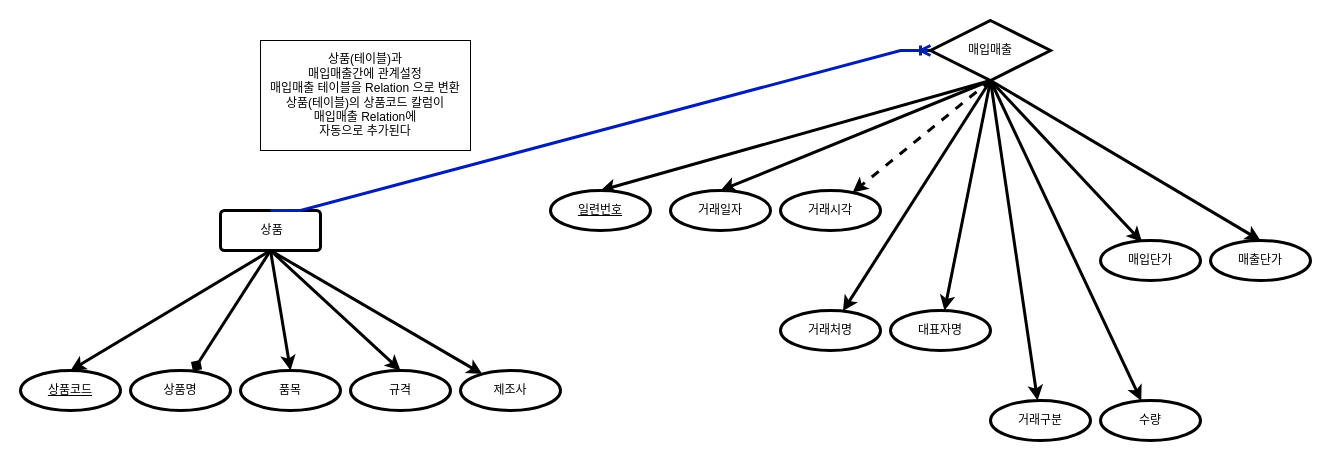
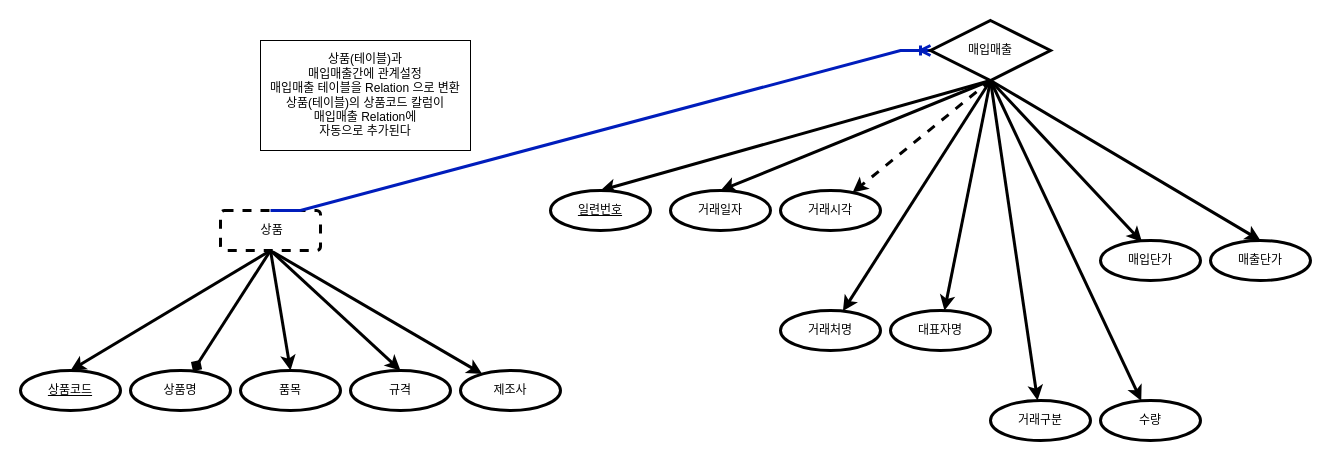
(271, 231) -> (271, 231)
